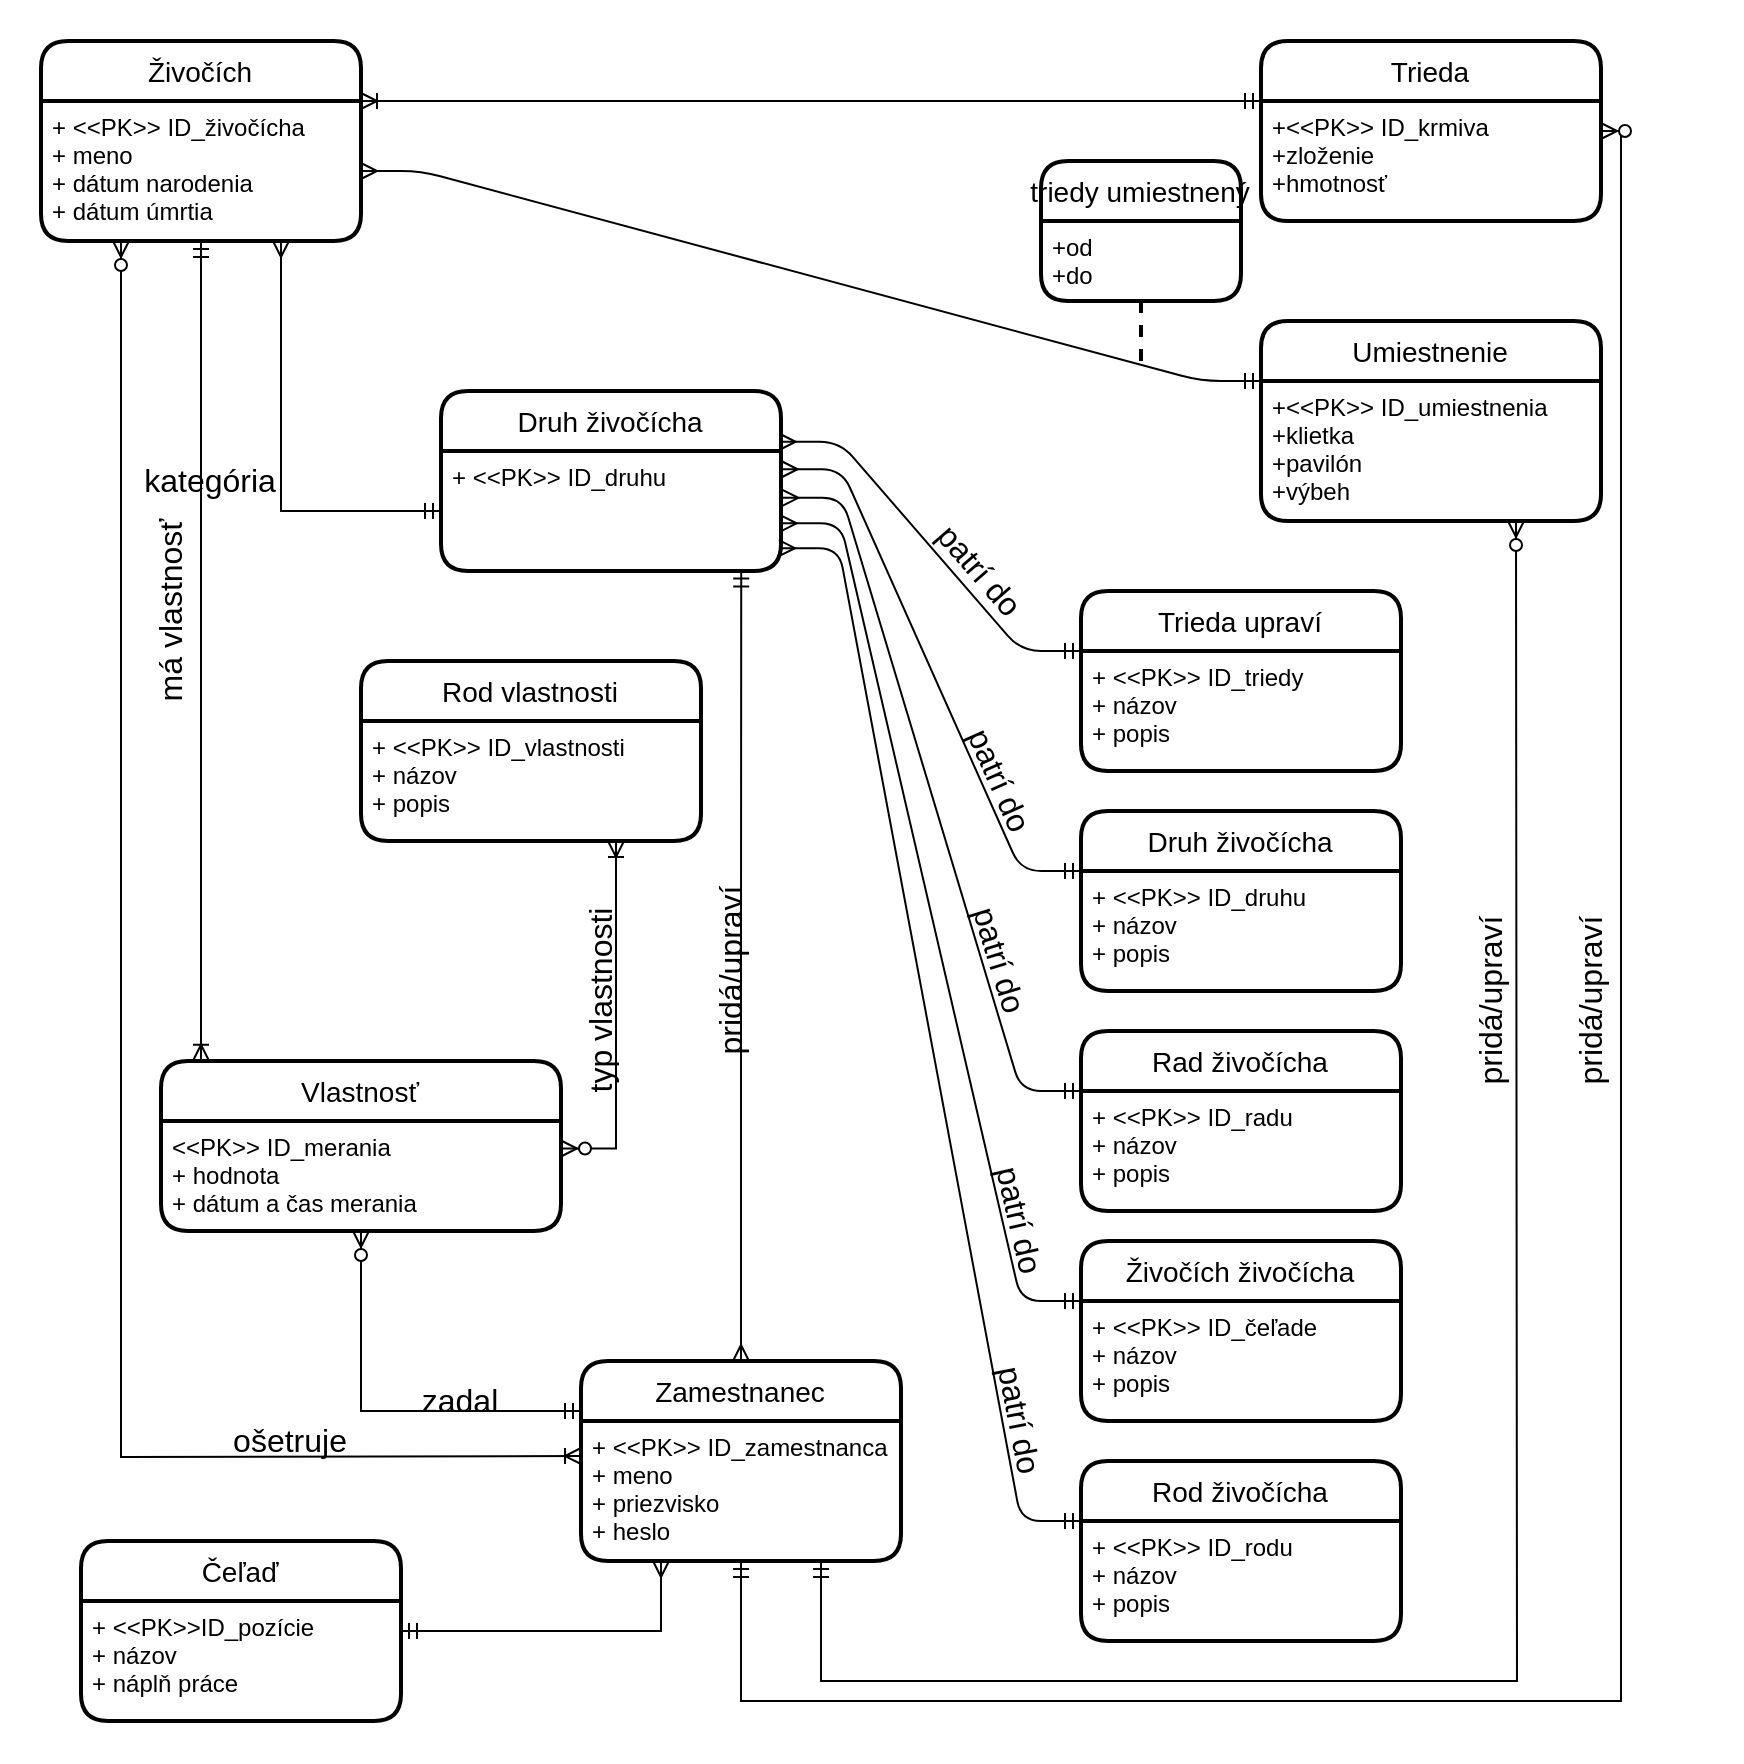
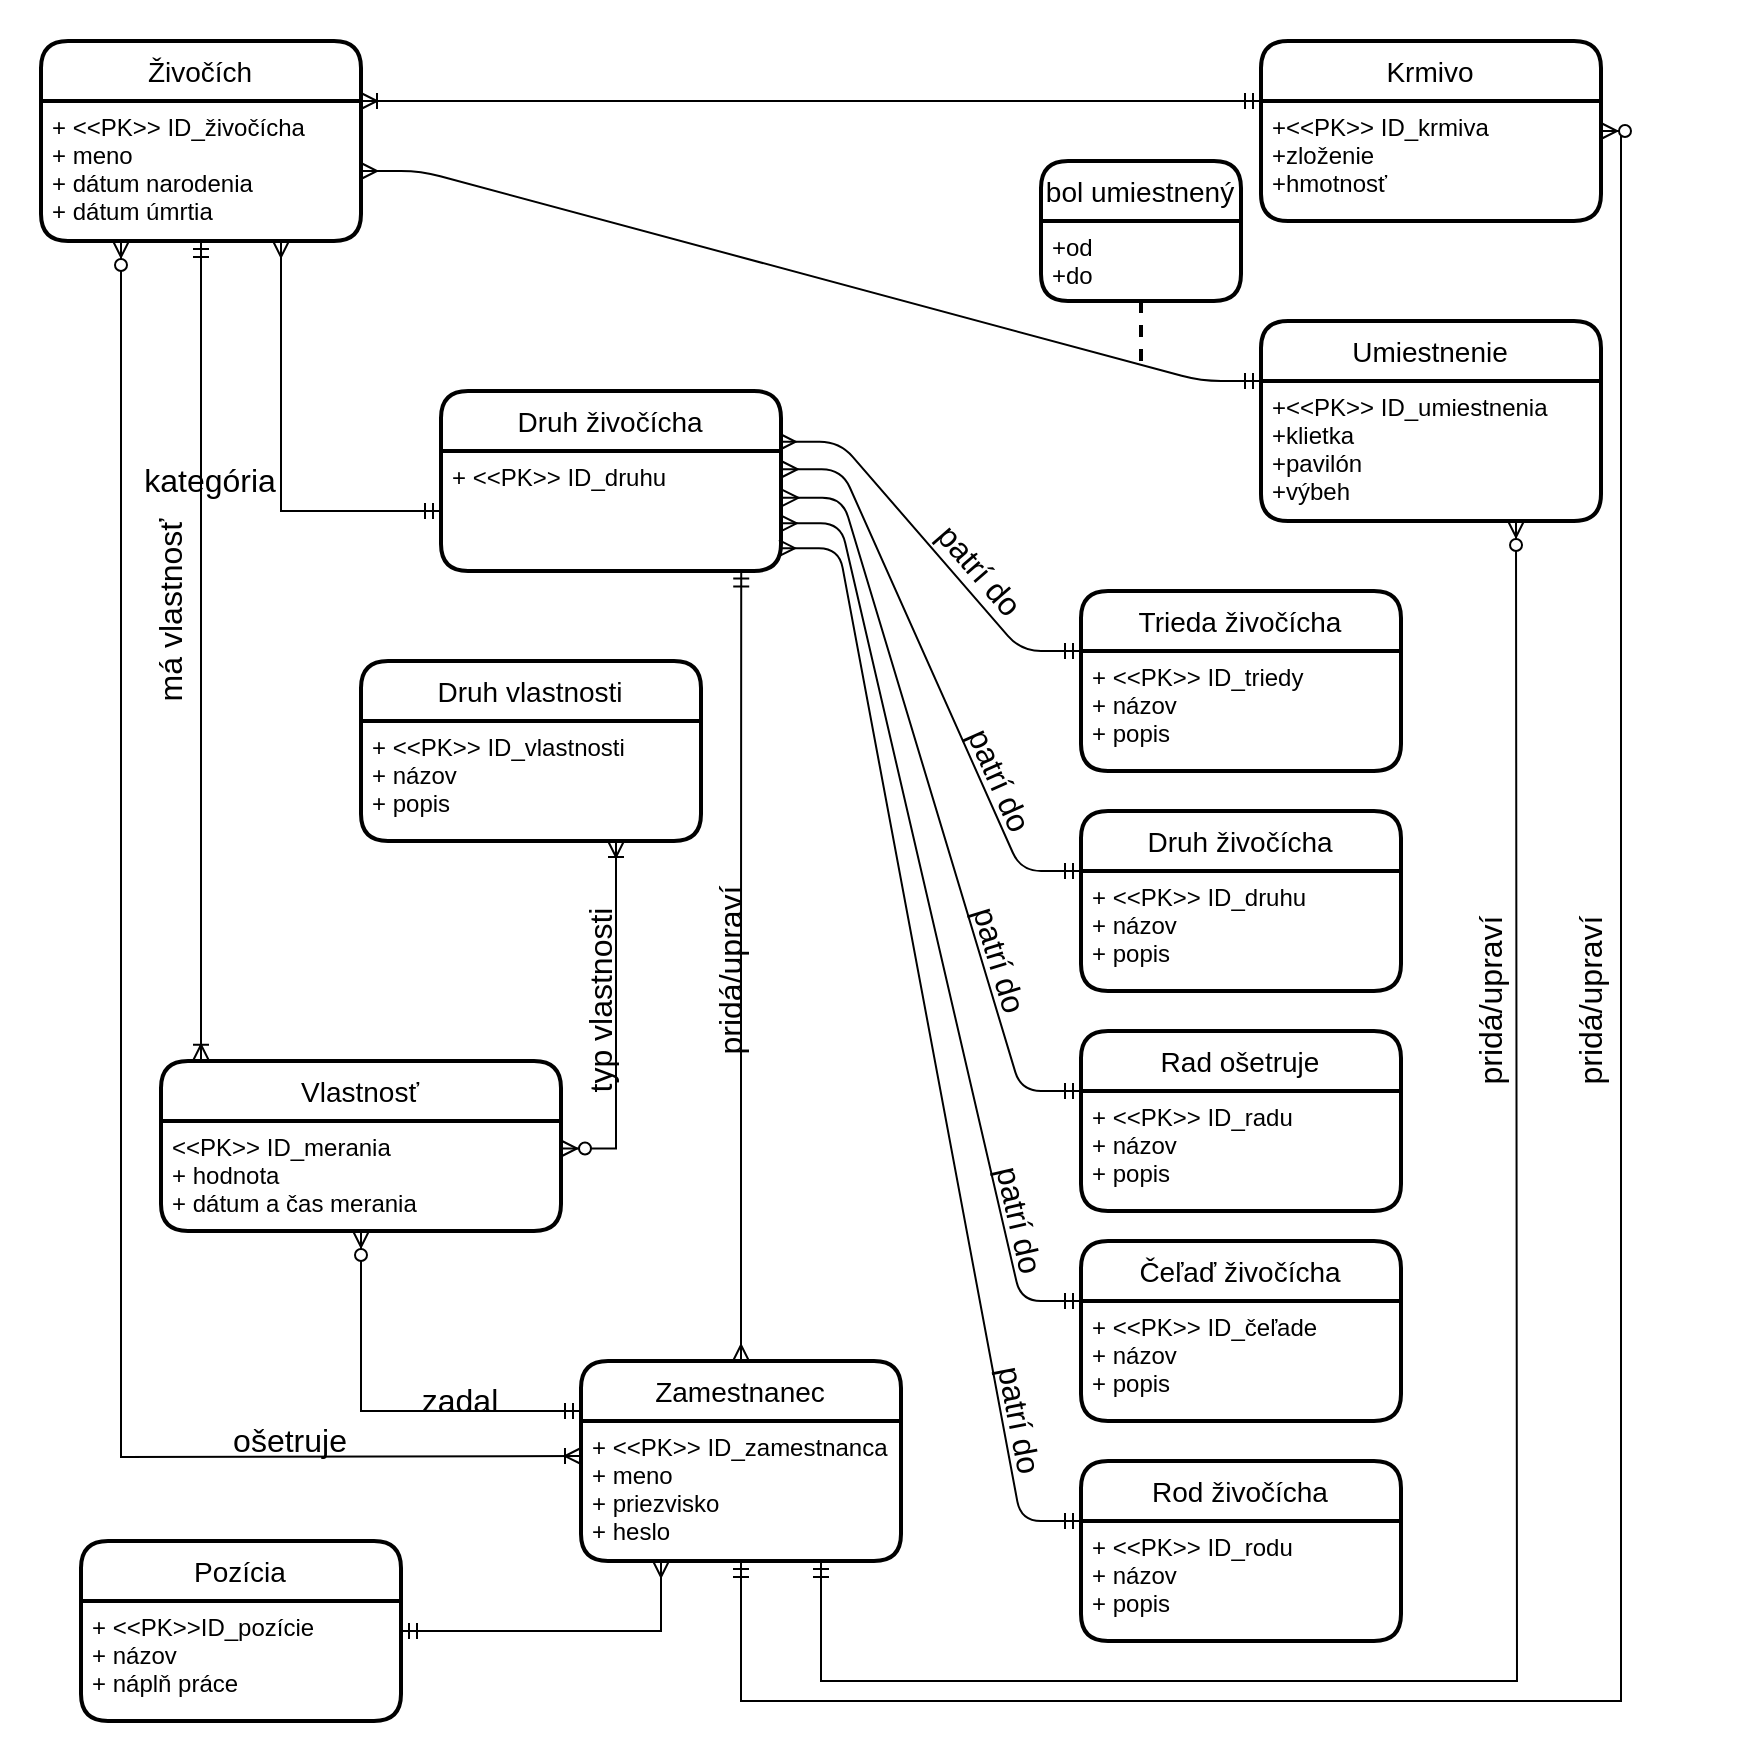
(1430, 73) -> (1430, 73)
(1140, 193) -> (1140, 193)
(1240, 623) -> (1240, 623)
(530, 693) -> (530, 693)
(1240, 1063) -> (1240, 1063)
(1240, 1273) -> (1240, 1273)
(240, 1573) -> (240, 1573)
